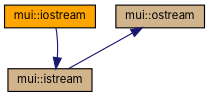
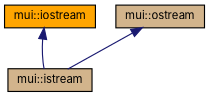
(58, 43) -> (42, 54)
